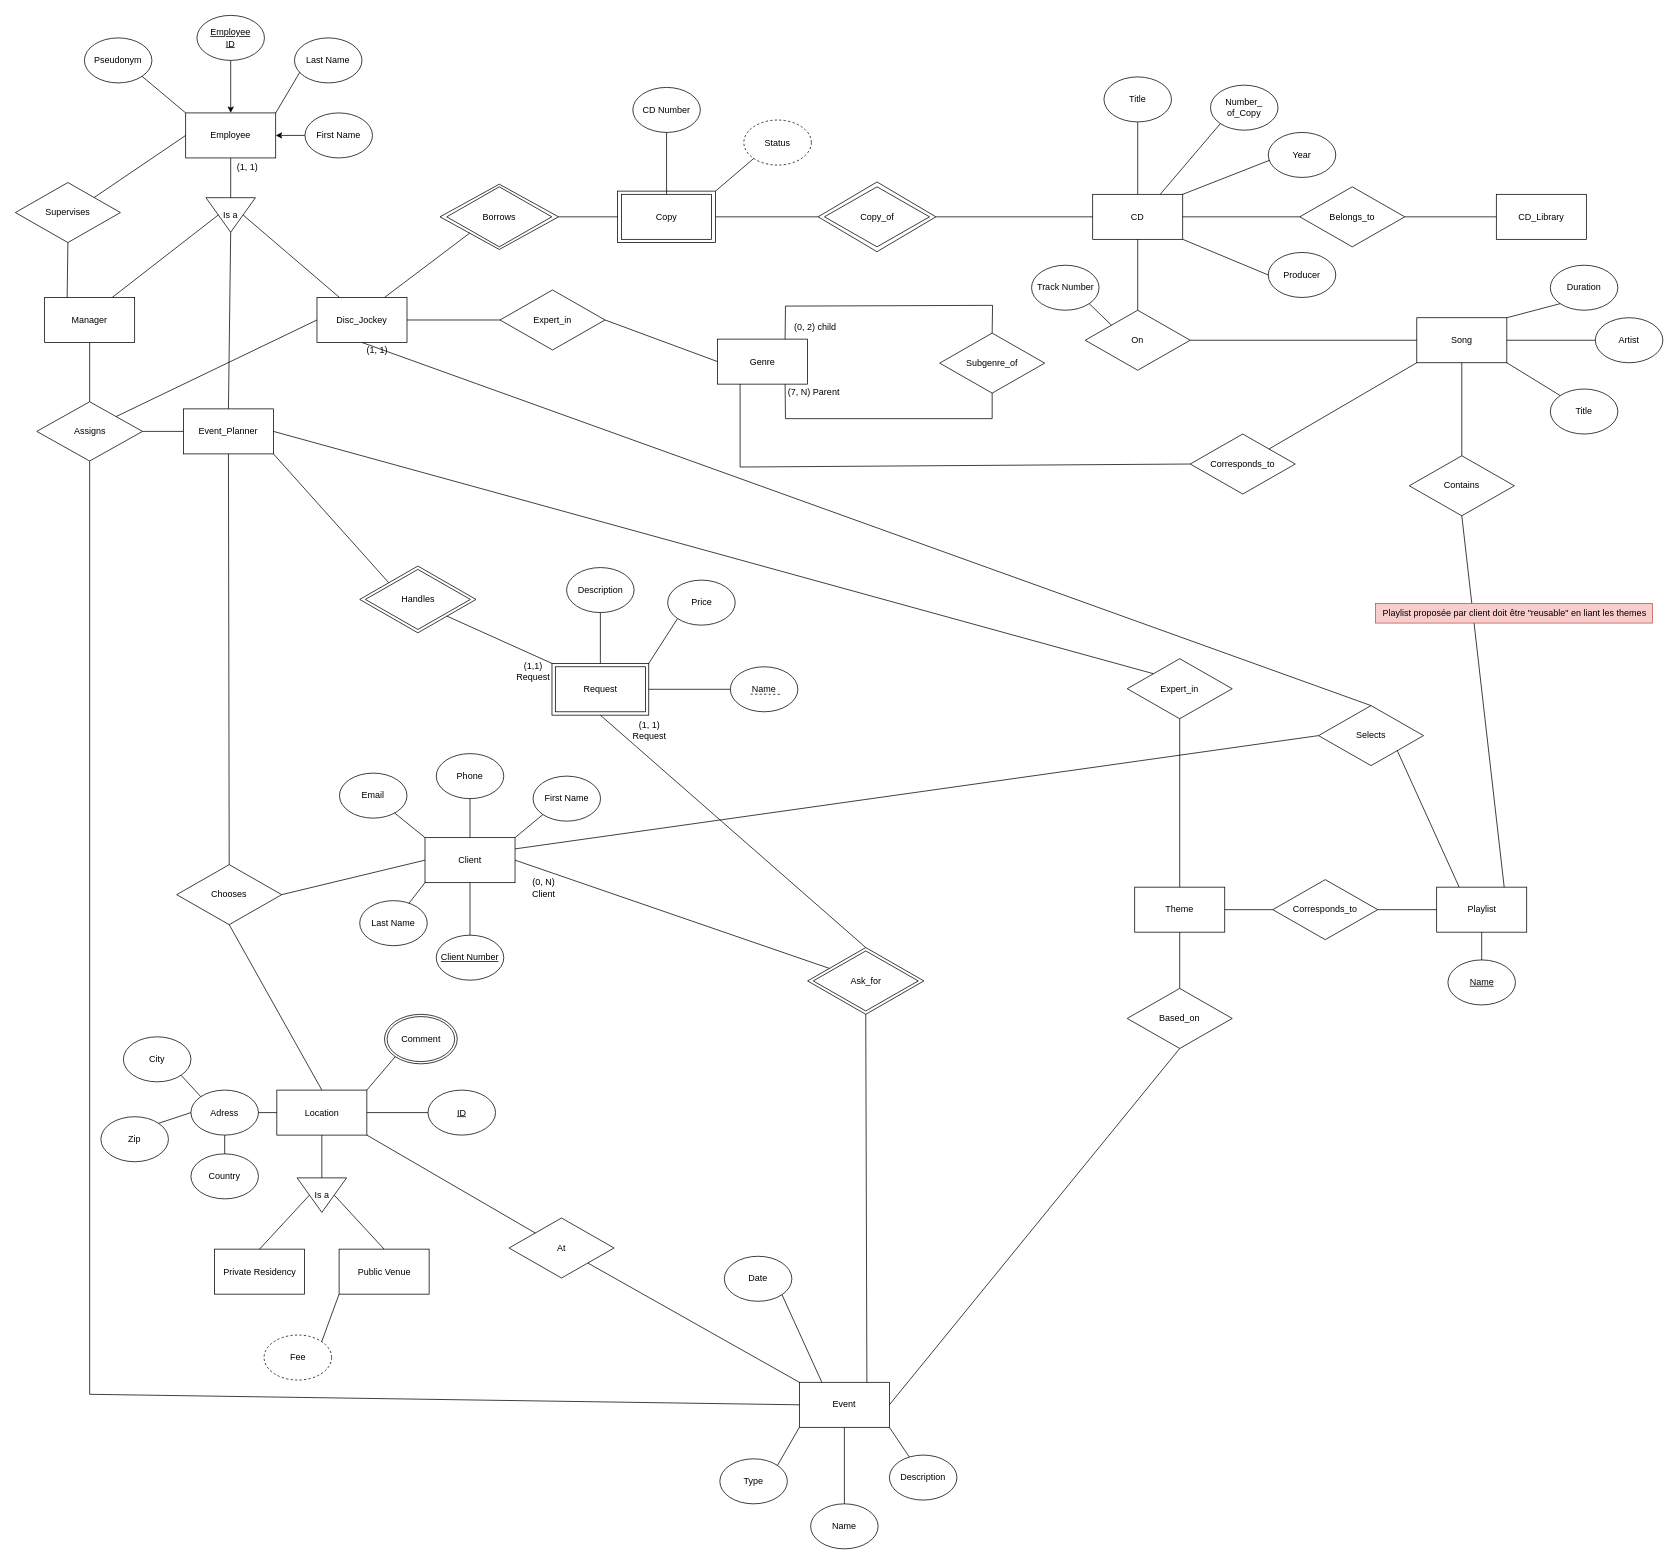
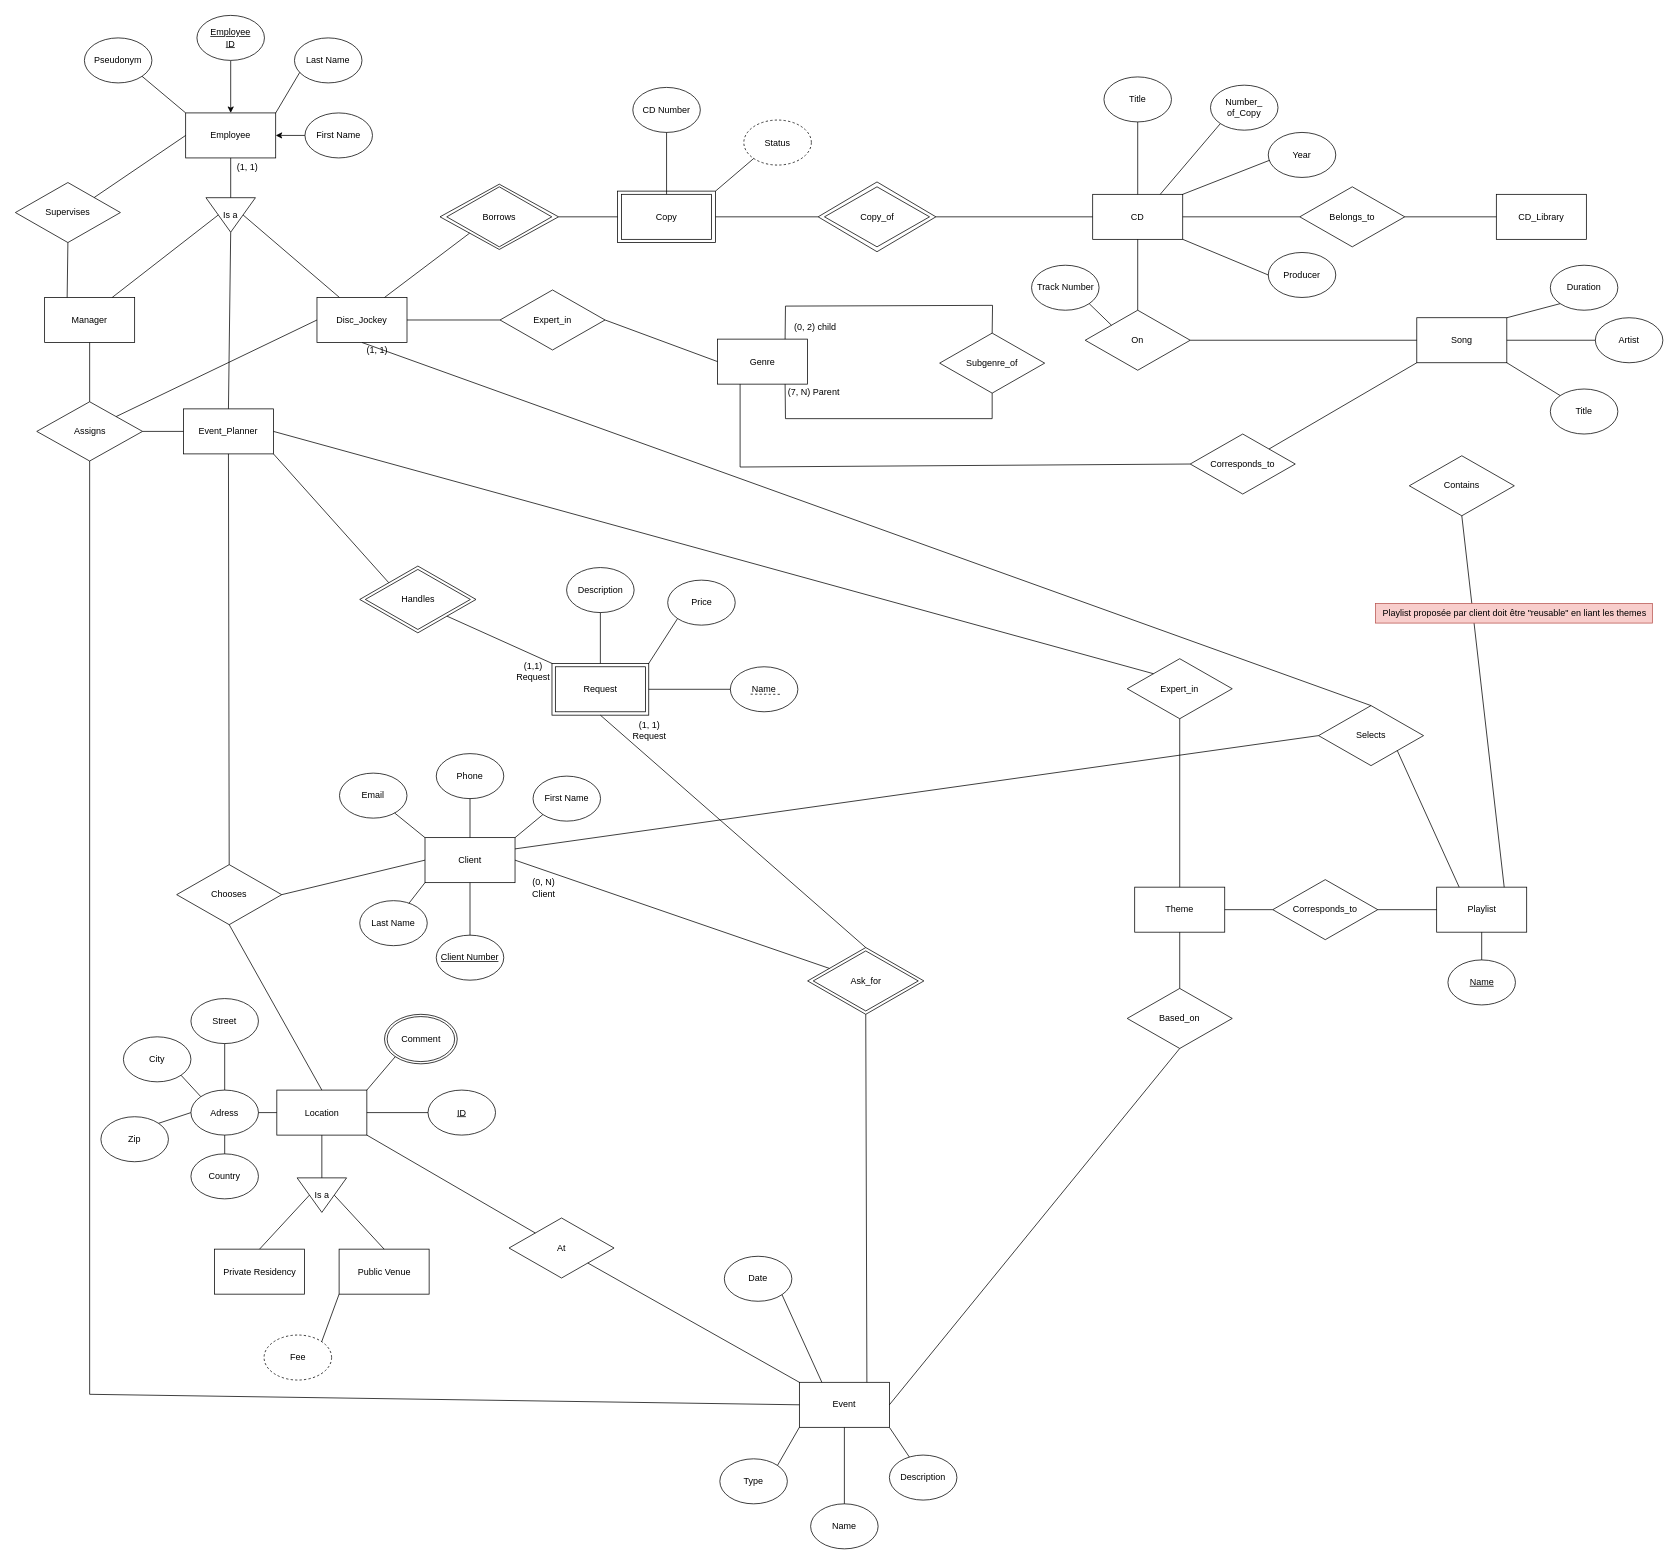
(1461, 409) -> none
none -> (225, 1021)
none -> (225, 1067)
